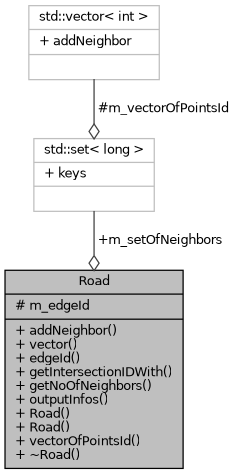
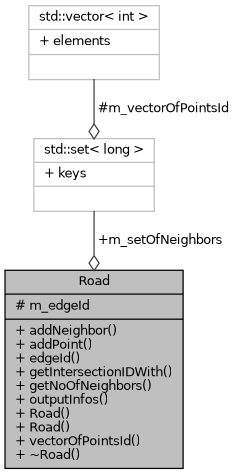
(85, 41) -> (75, 41)
(46, 345) -> (54, 345)
